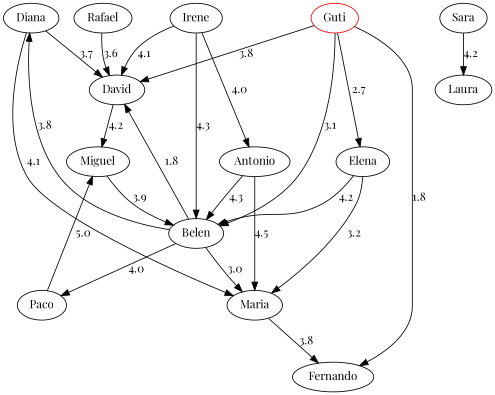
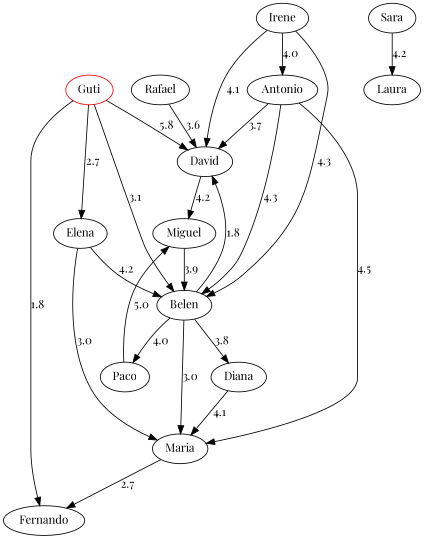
(71, 51) -> (247, 123)
(247, 54) -> (167, 126)
(354, 233) -> (85, 341)
(307, 341) -> (128, 485)
